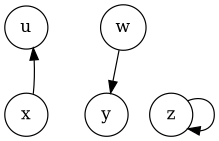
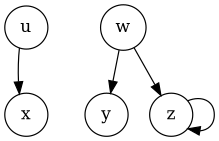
none -> (144, 66)
(34, 77) -> (18, 65)
